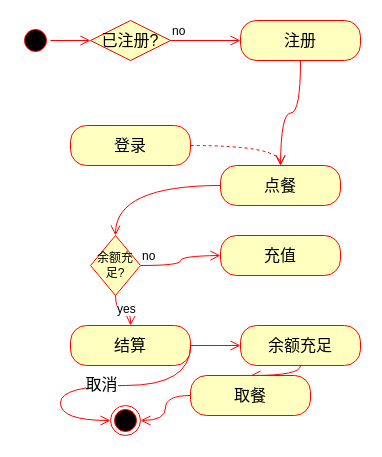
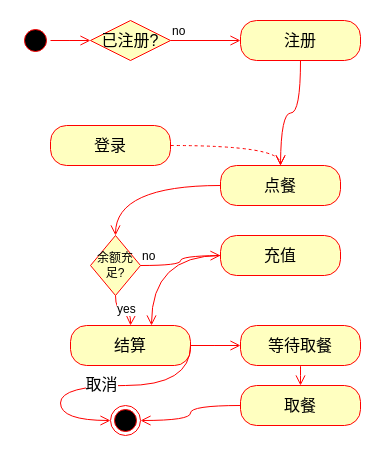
(131, 146) -> (111, 146)
none -> (164, 278)
(301, 346) -> (301, 346)
(251, 396) -> (301, 406)
